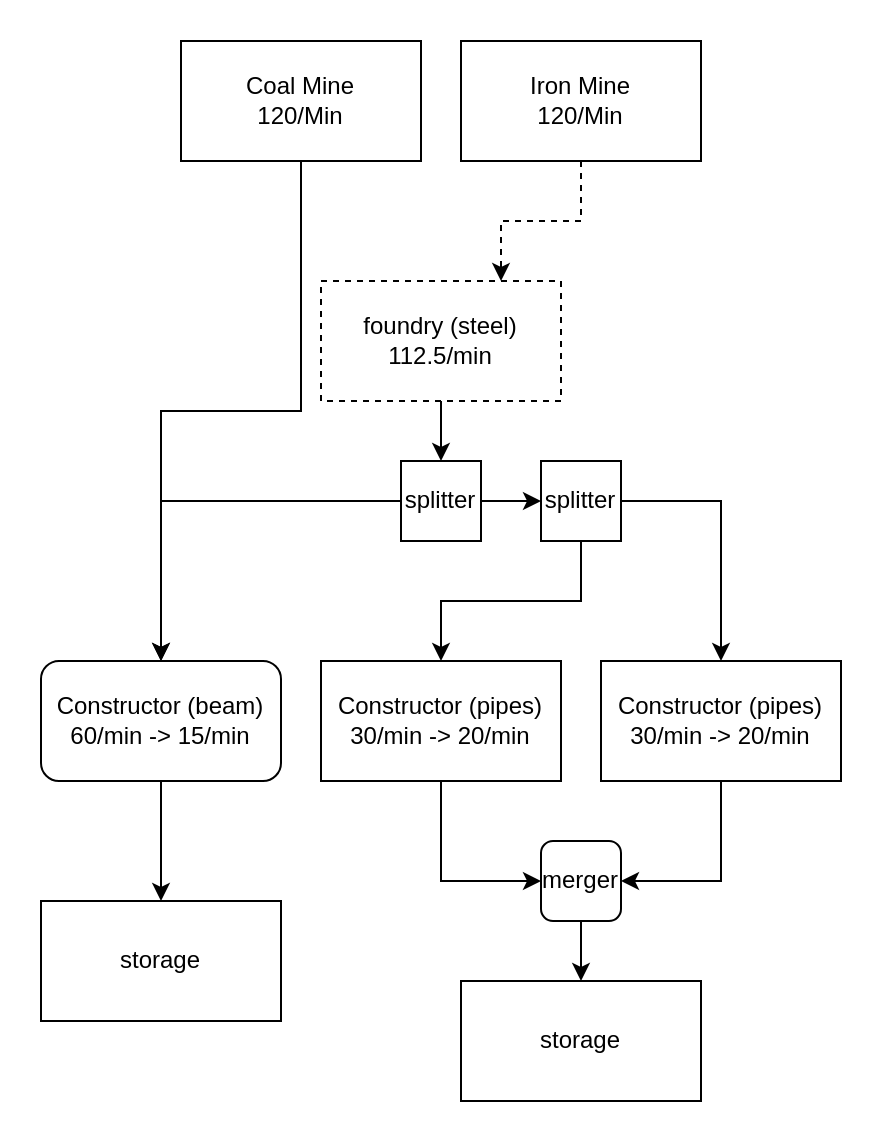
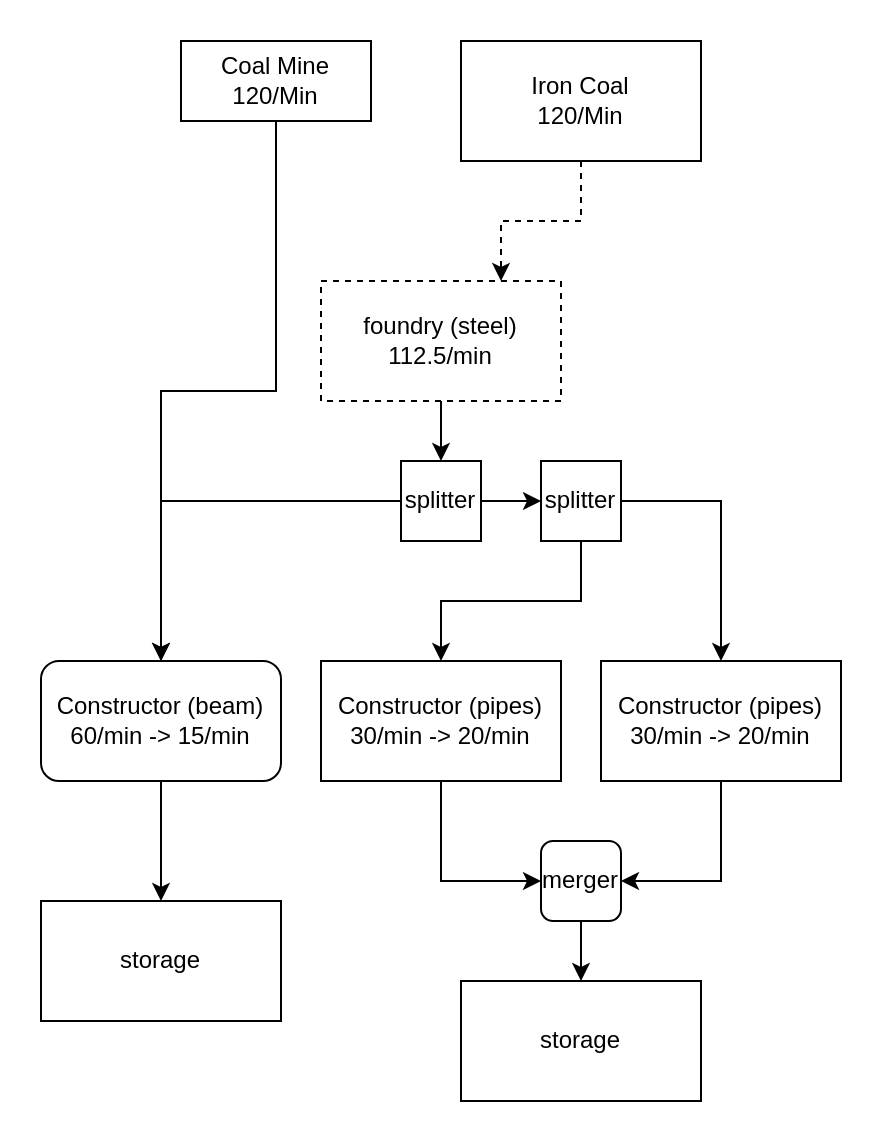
(301, 101) -> (276, 81)
(581, 101) -> (581, 101)
